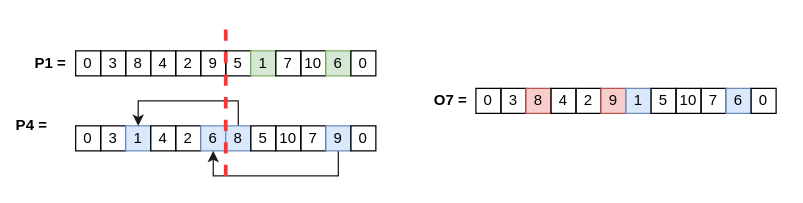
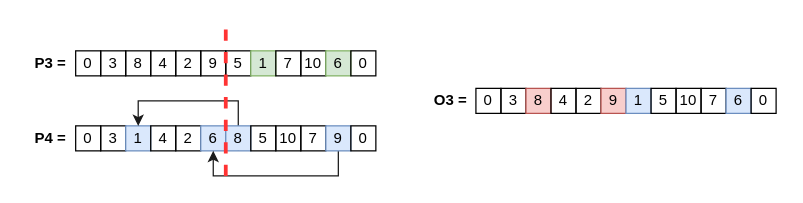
(51, 63) -> (51, 63)
(451, 101) -> (451, 101)
(32, 126) -> (51, 138)
